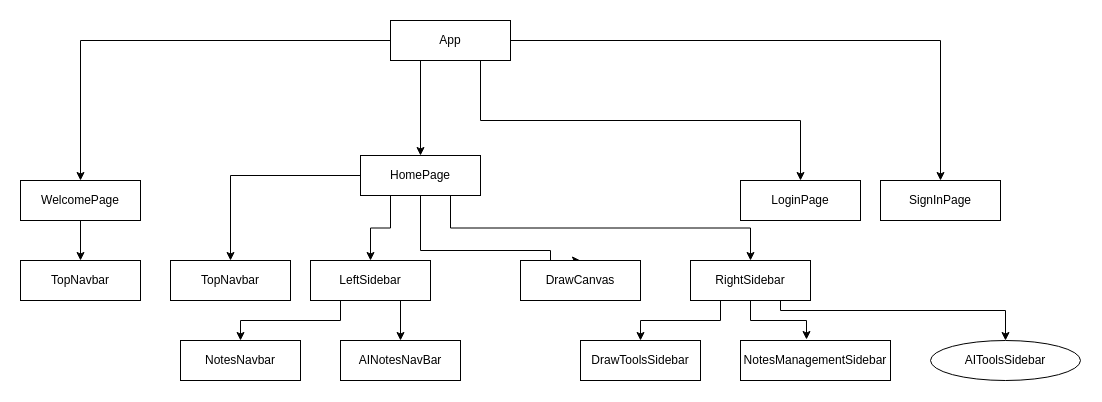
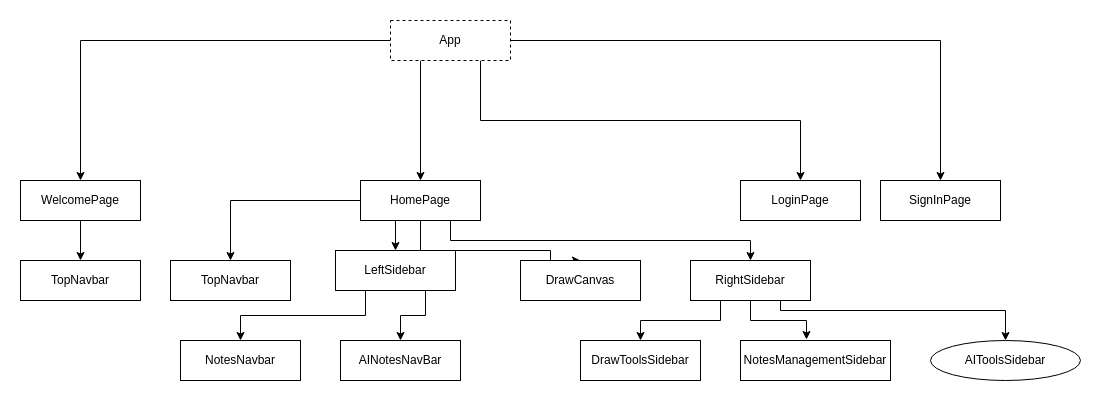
(451, 41) -> (451, 41)
(421, 176) -> (421, 201)
(371, 281) -> (396, 271)
